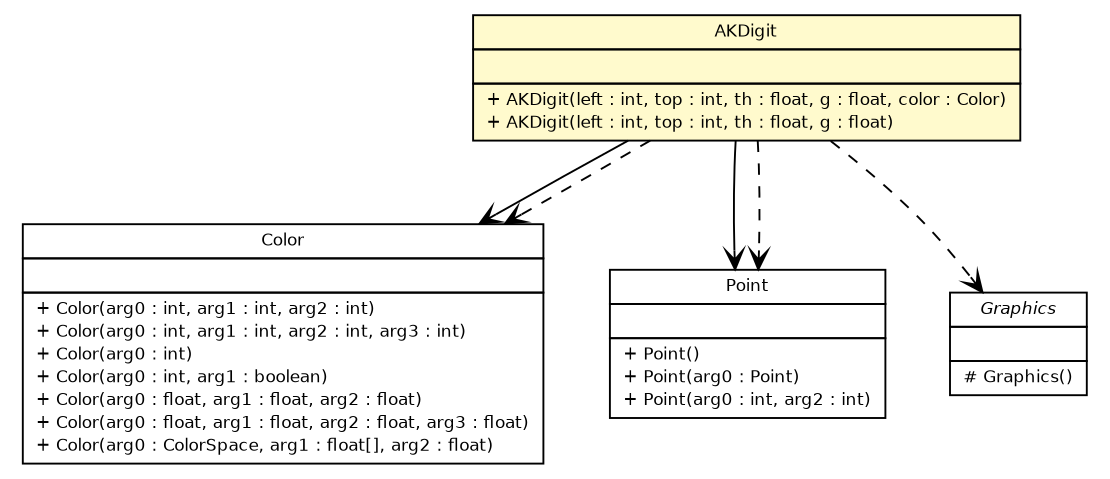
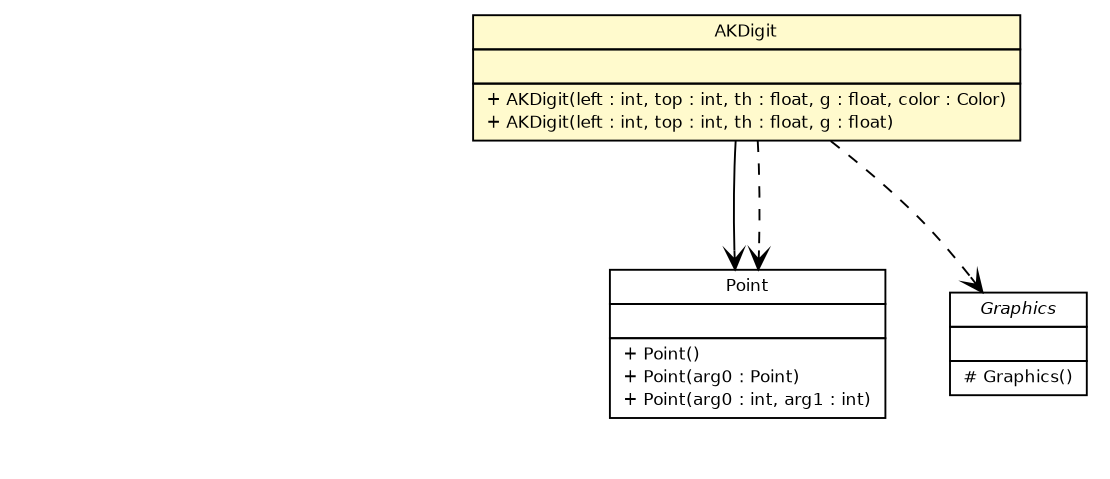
(283, 344) -> none
(748, 400) -> (748, 400)
